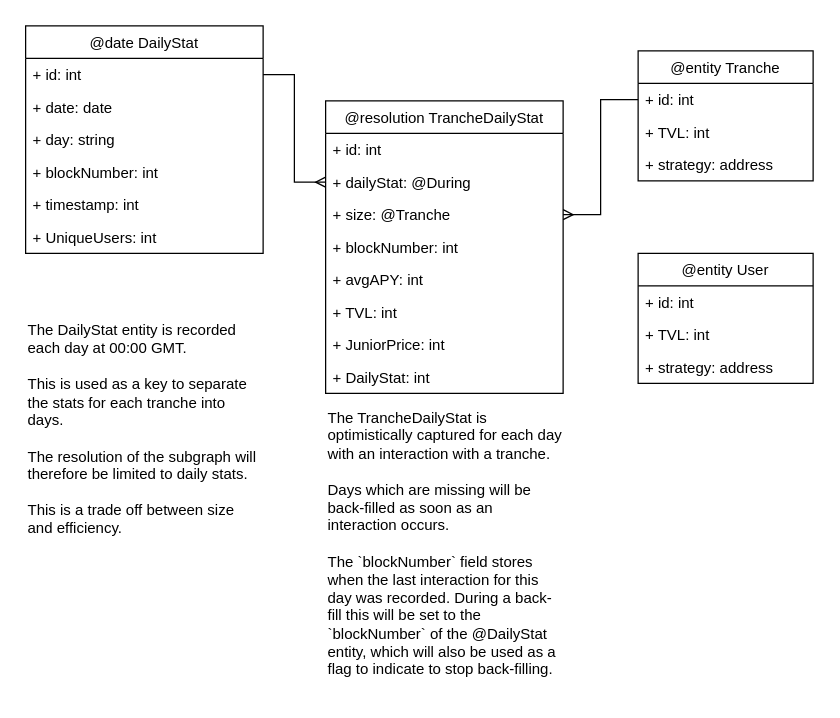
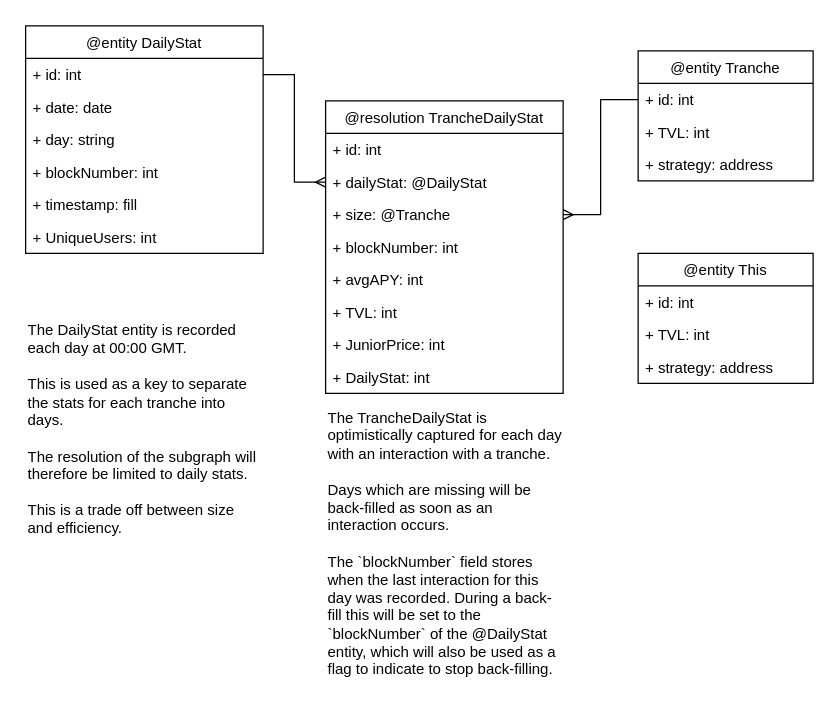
(144, 43) -> (144, 43)
(405, 183) -> (415, 183)
(90, 205) -> (90, 205)
(725, 270) -> (725, 270)
